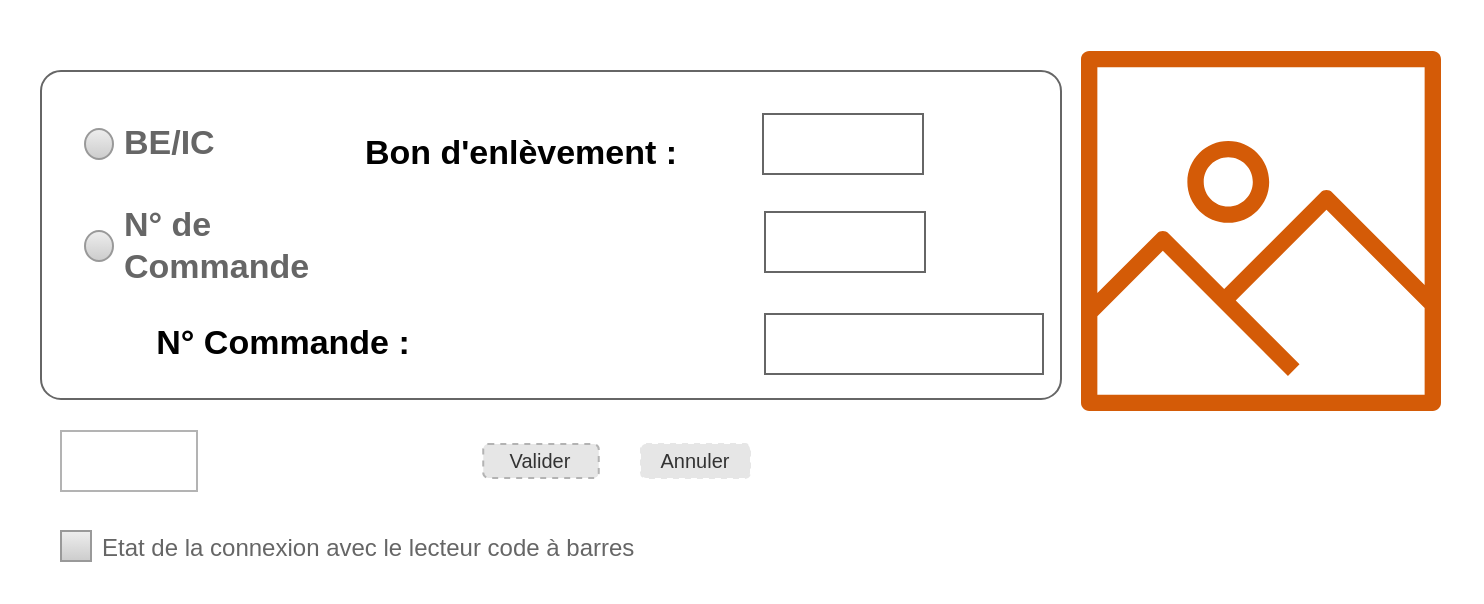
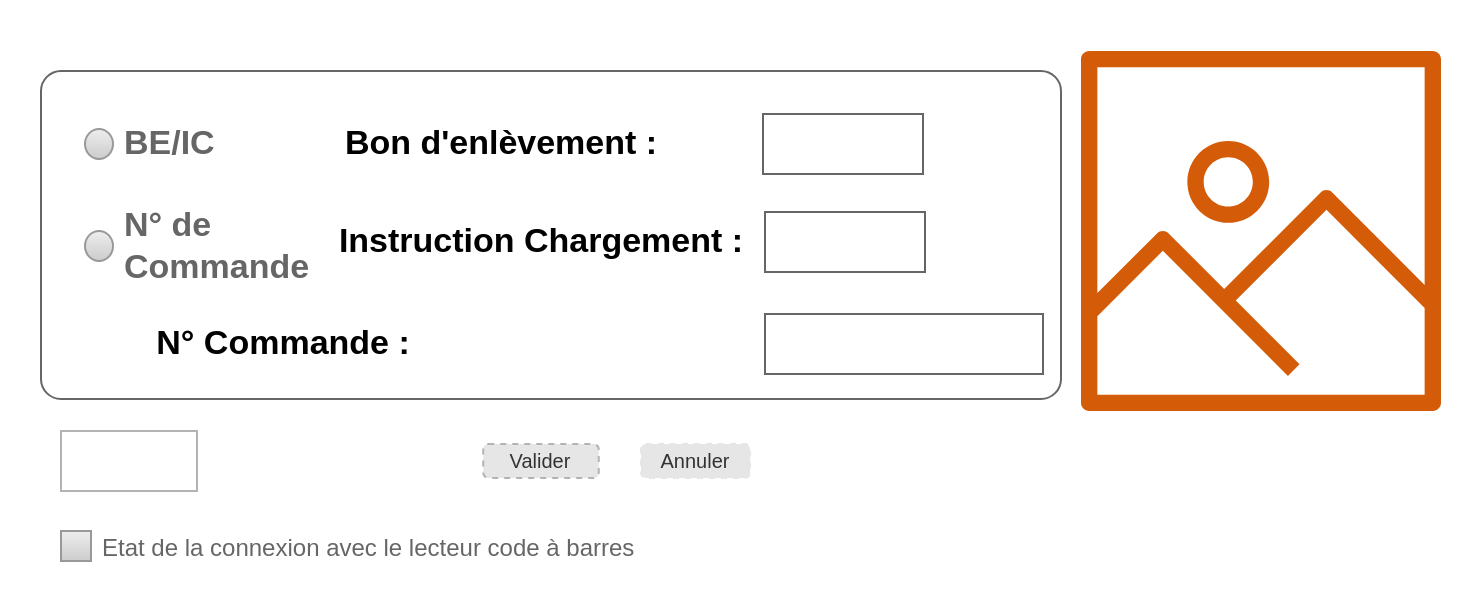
(521, 154) -> (501, 144)
none -> (541, 242)
